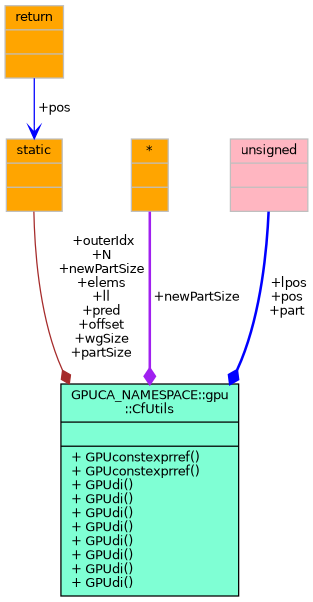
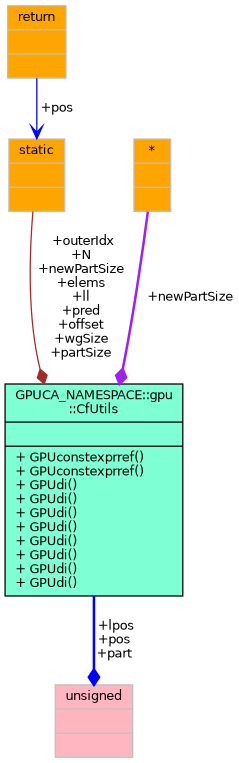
(260, 292) -> (94, 633)
